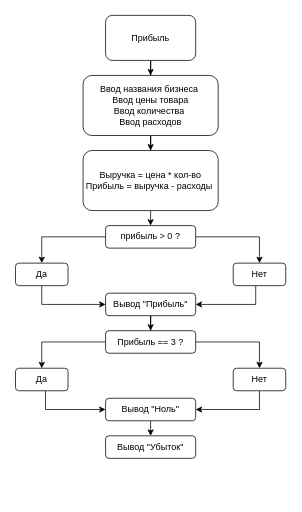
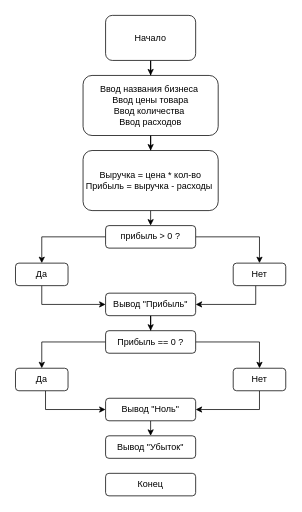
(150, 38) -> (150, 38)
(150, 342) -> (150, 342)
none -> (150, 484)
